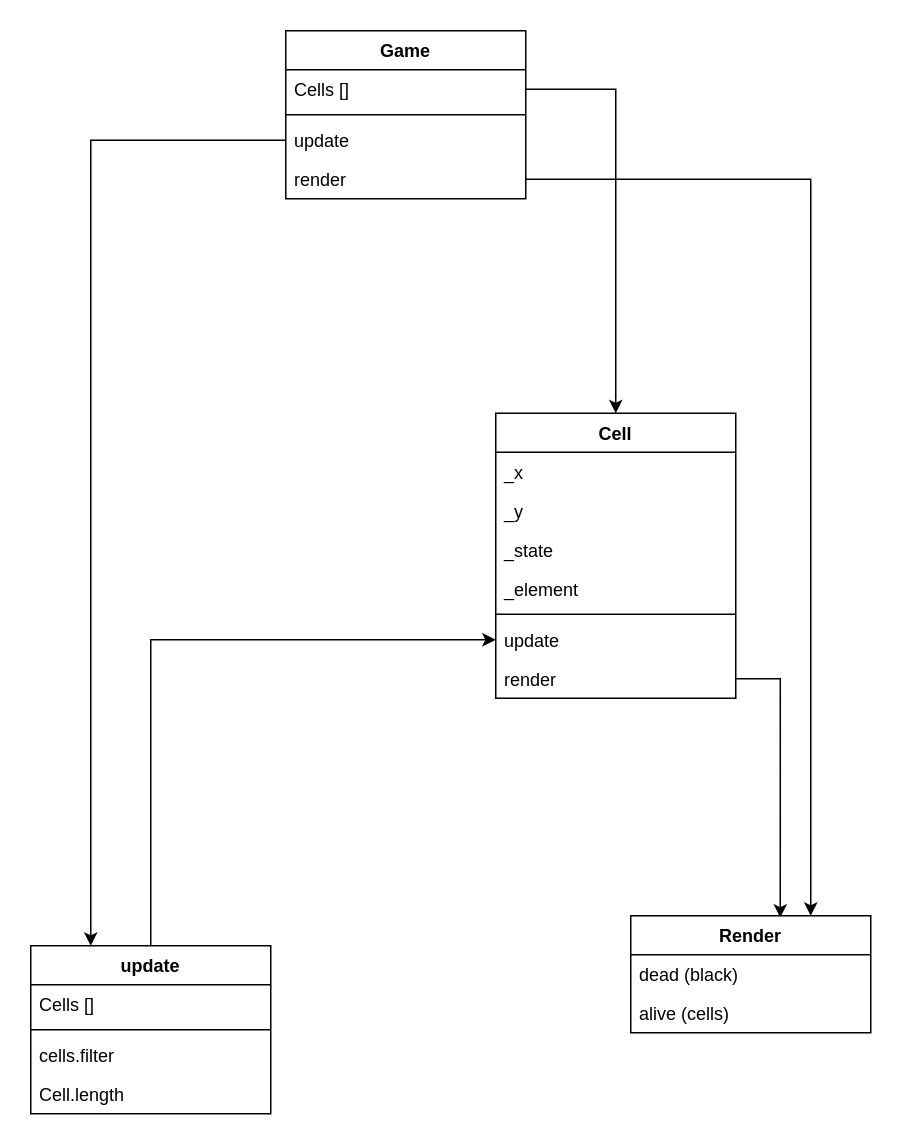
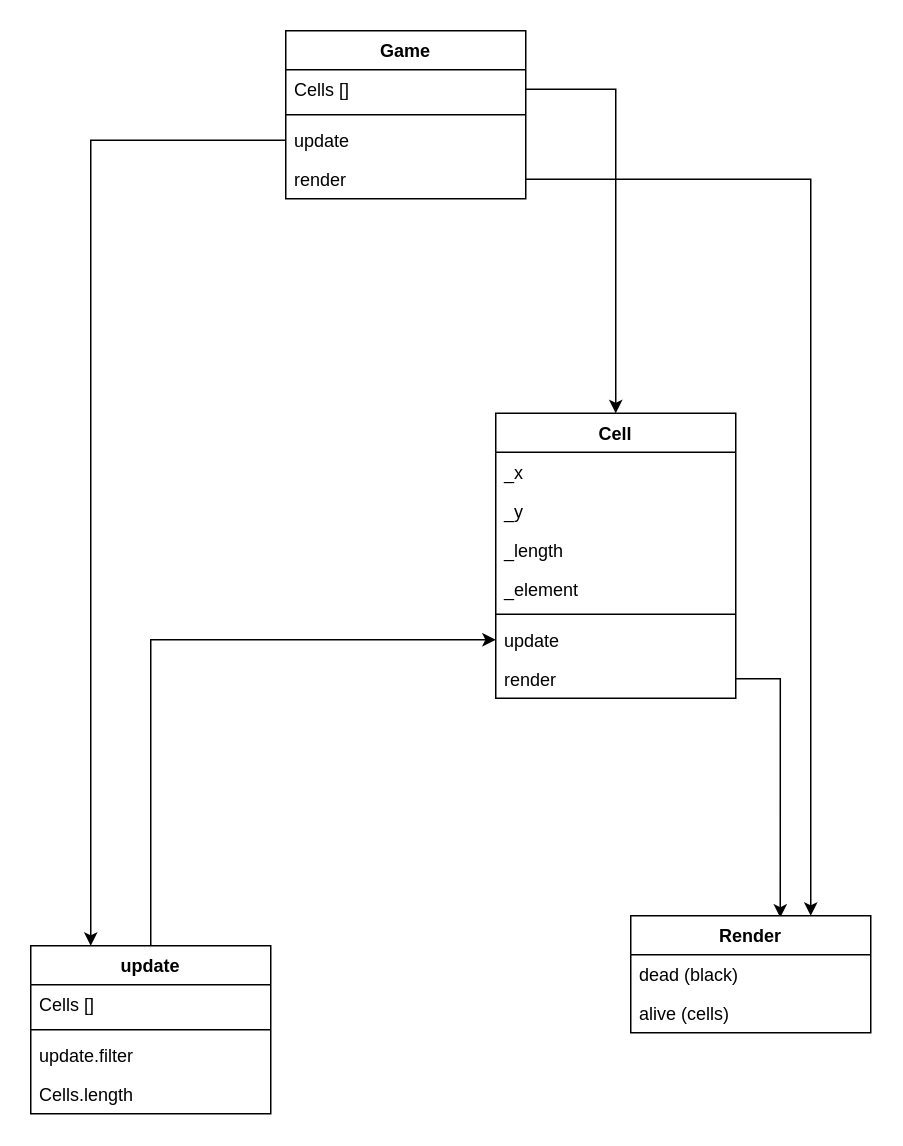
(534, 551) -> (537, 551)
(88, 1056) -> (98, 1056)
(85, 1095) -> (90, 1095)
